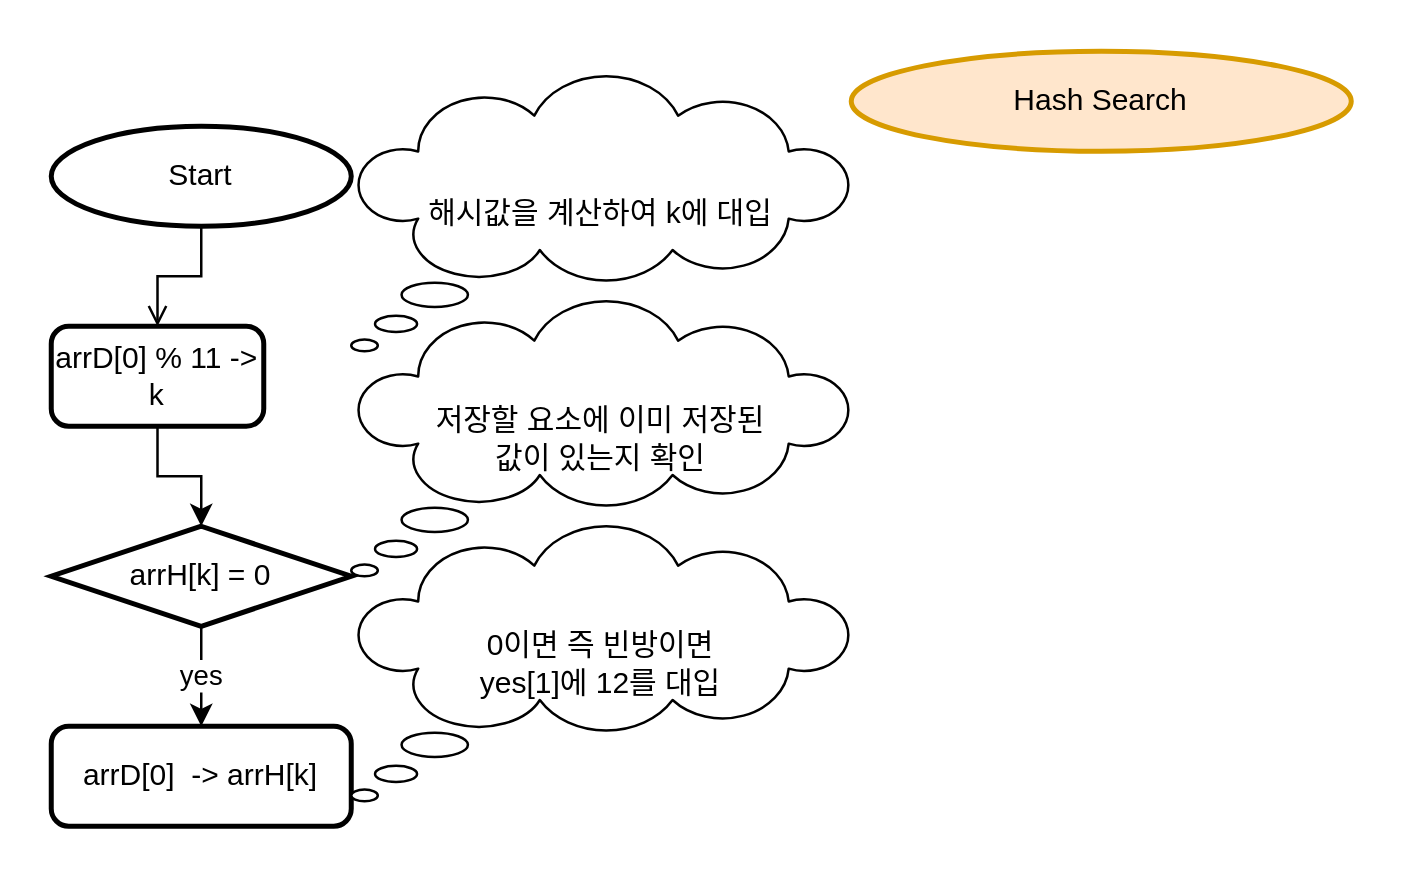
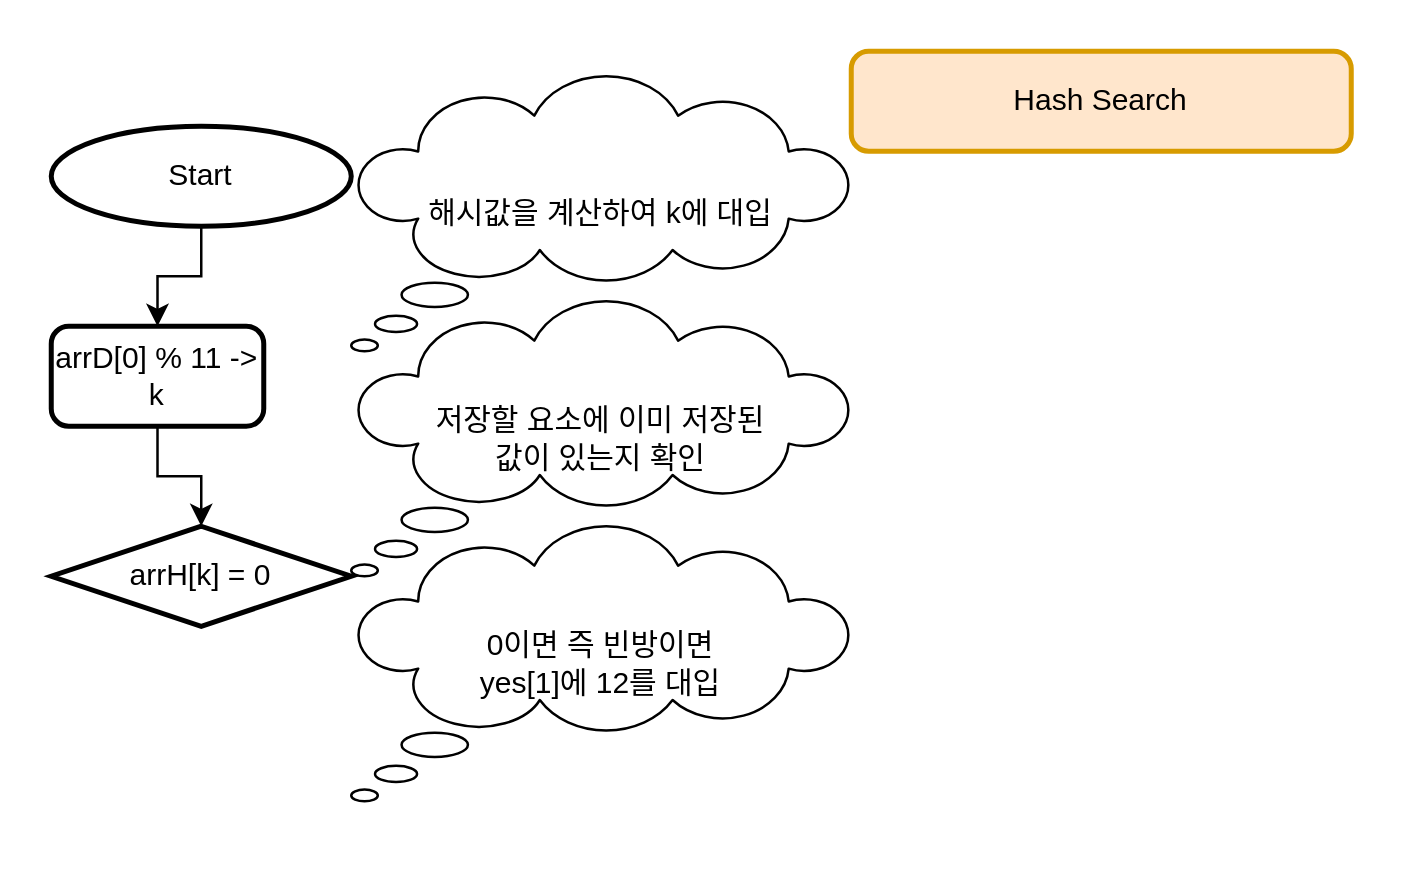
(1101, 101) -> (1101, 101)
(158, 311) -> (158, 307)
(201, 668) -> none
(201, 776) -> none
